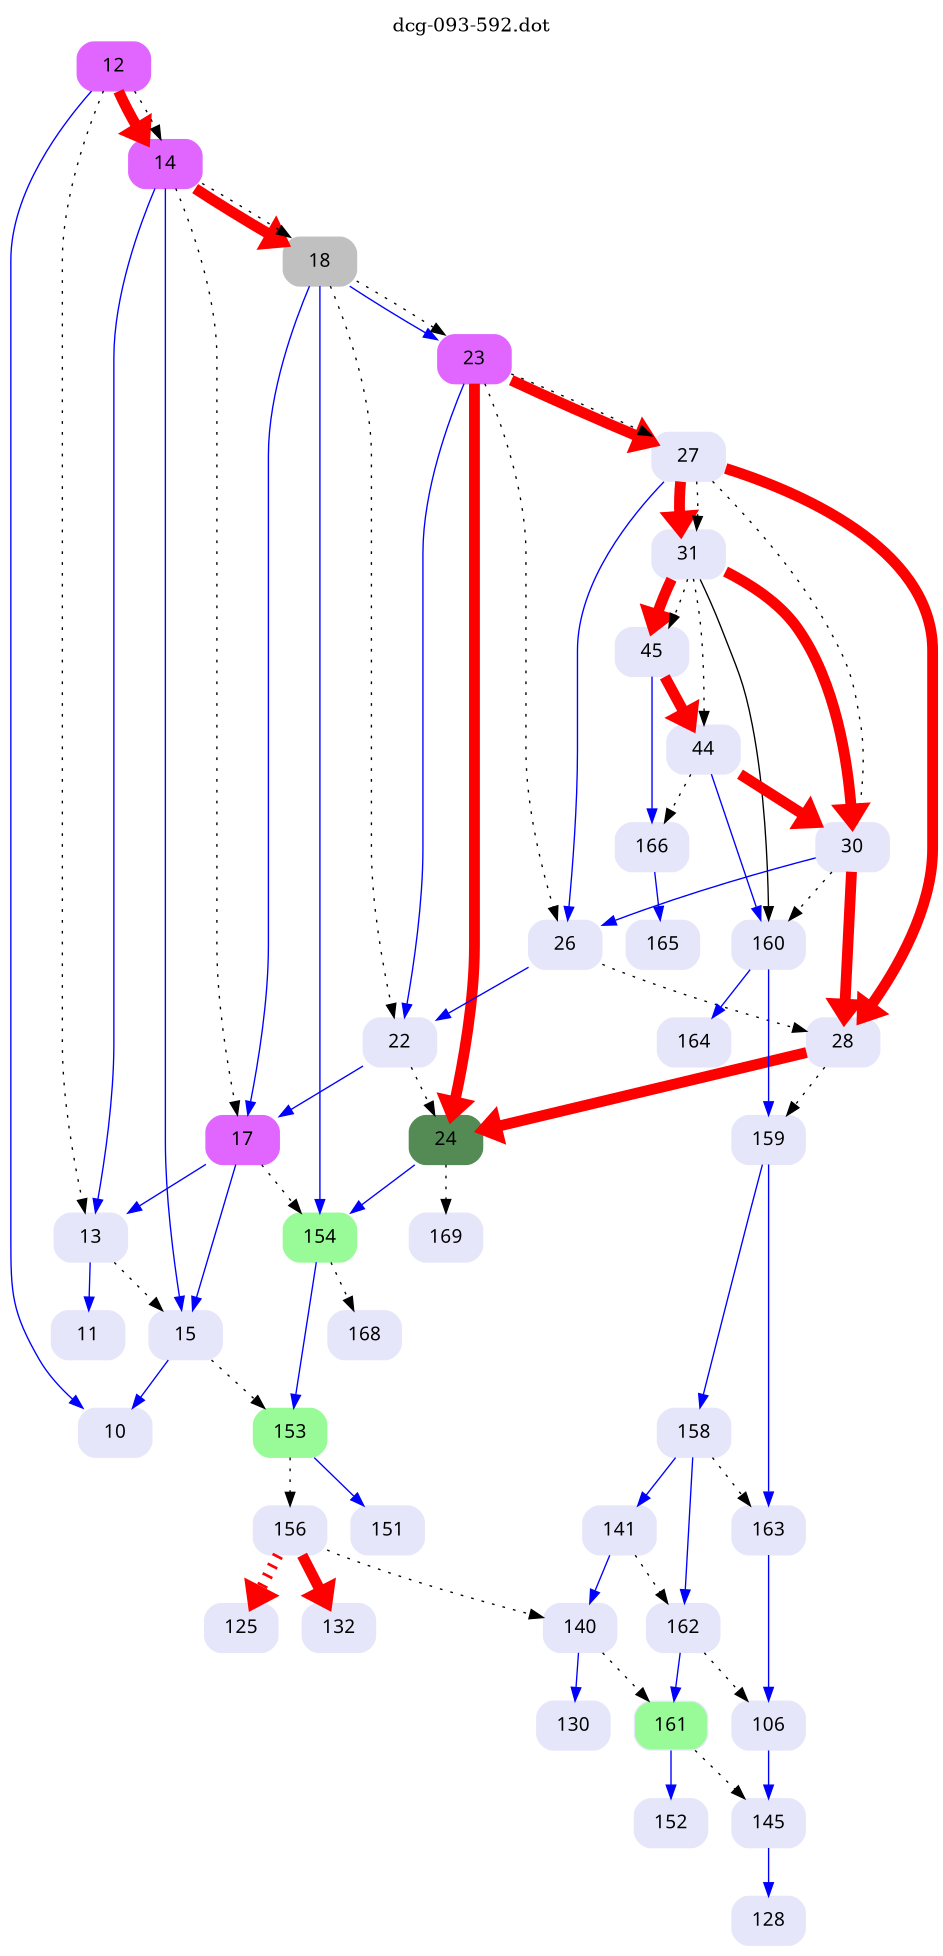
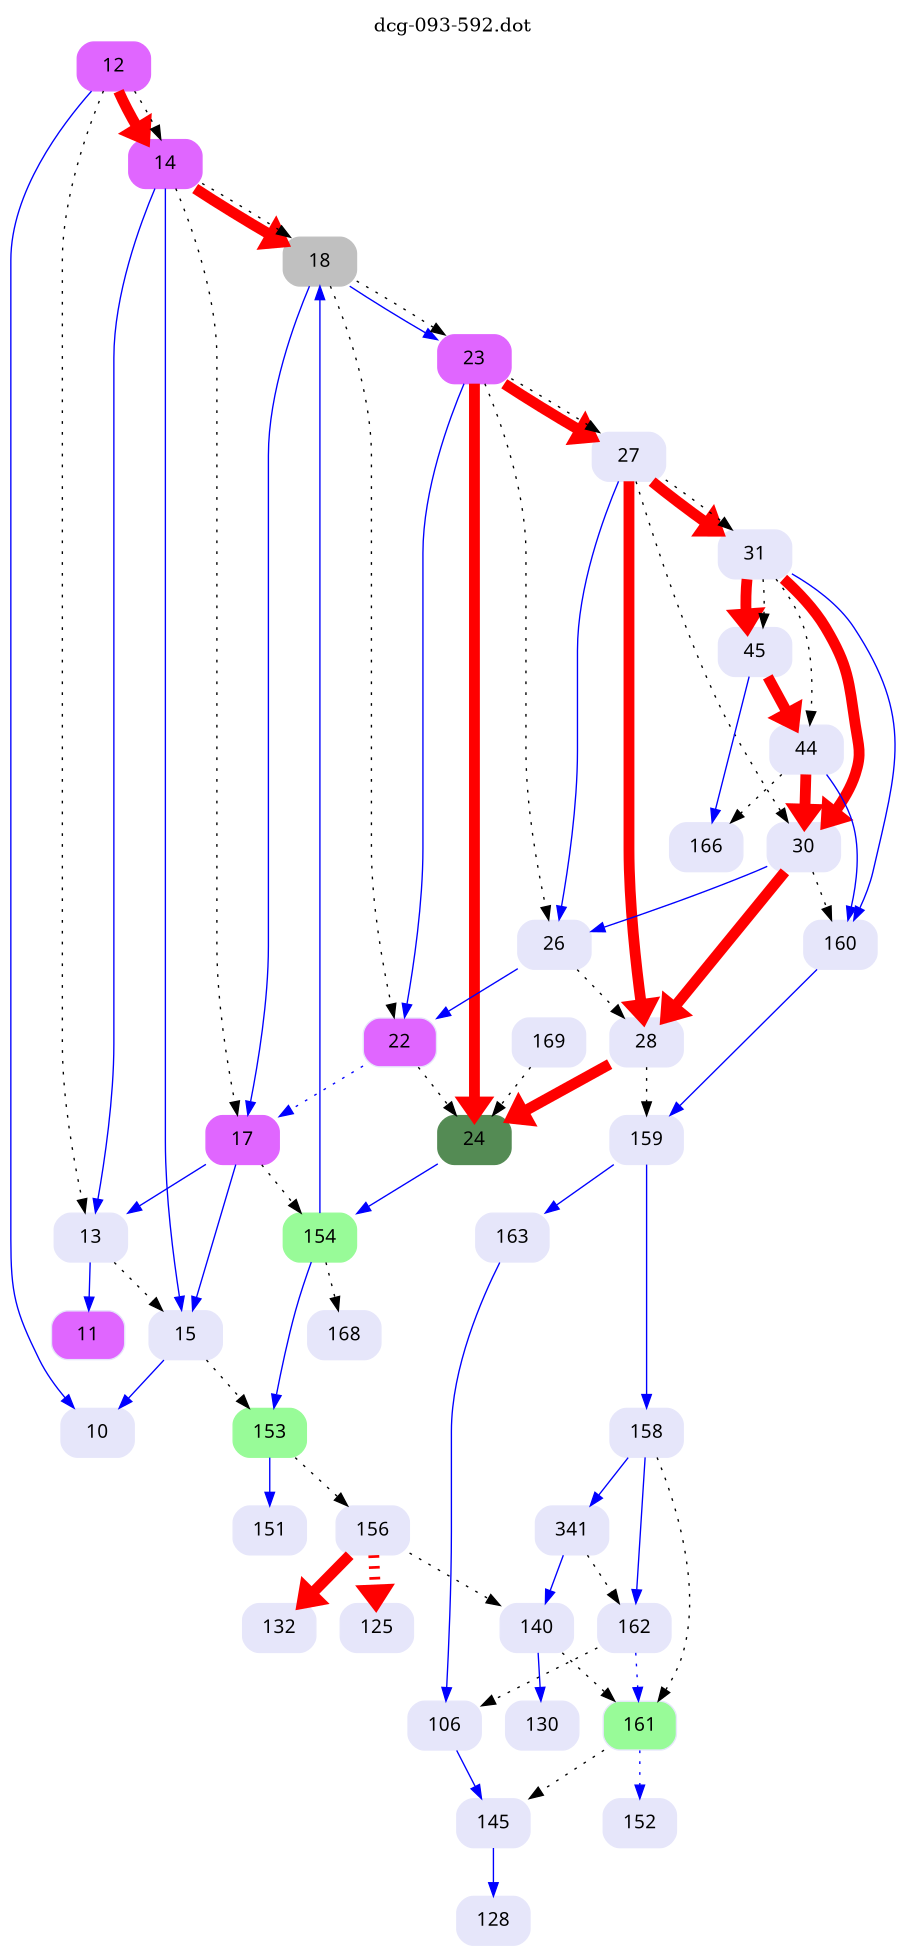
(755, 738) -> (893, 724)
(320, 743) -> (320, 756)
(663, 945) -> none
(400, 1042) -> (400, 1042)
(694, 1042) -> none
(329, 1087) -> (329, 1087)
(446, 1182) -> (516, 1086)
(88, 1335) -> (88, 1335)
(727, 1476) -> (688, 1574)
(619, 1530) -> (572, 1530)
(678, 1670) -> (637, 1670)
(671, 1768) -> (640, 1768)
